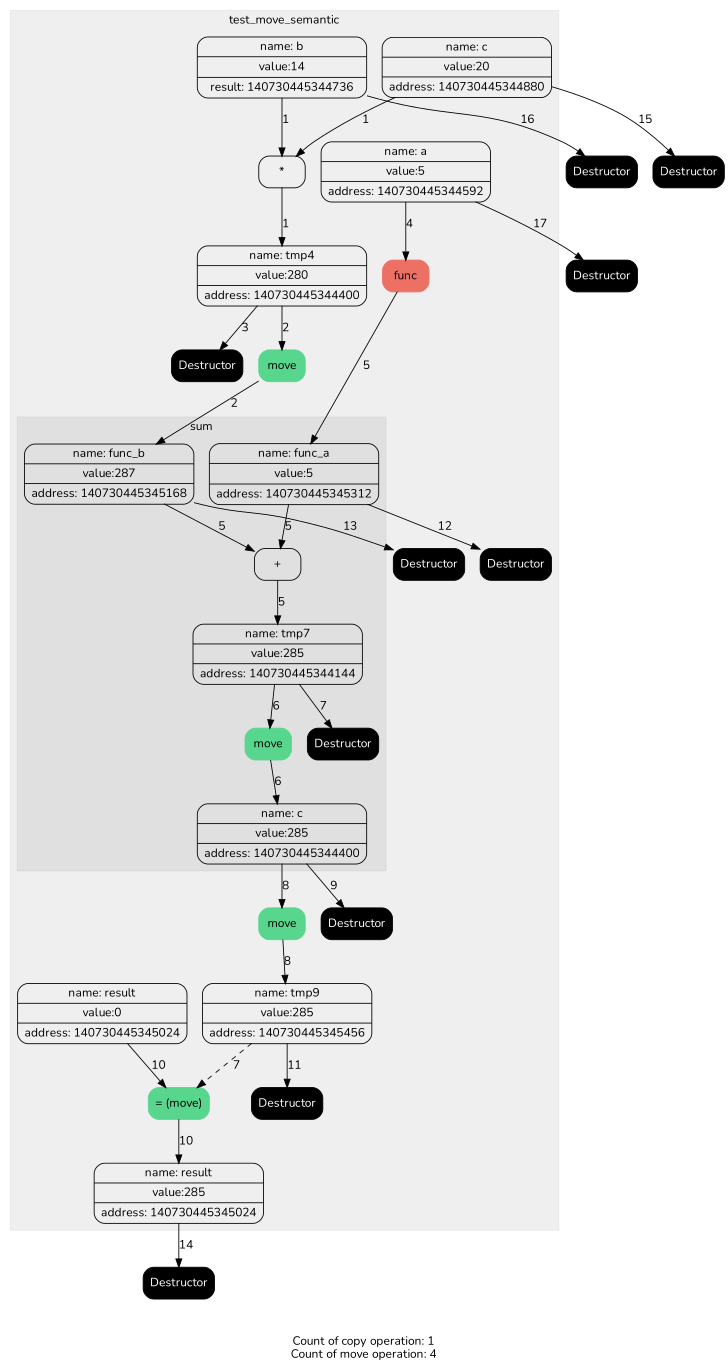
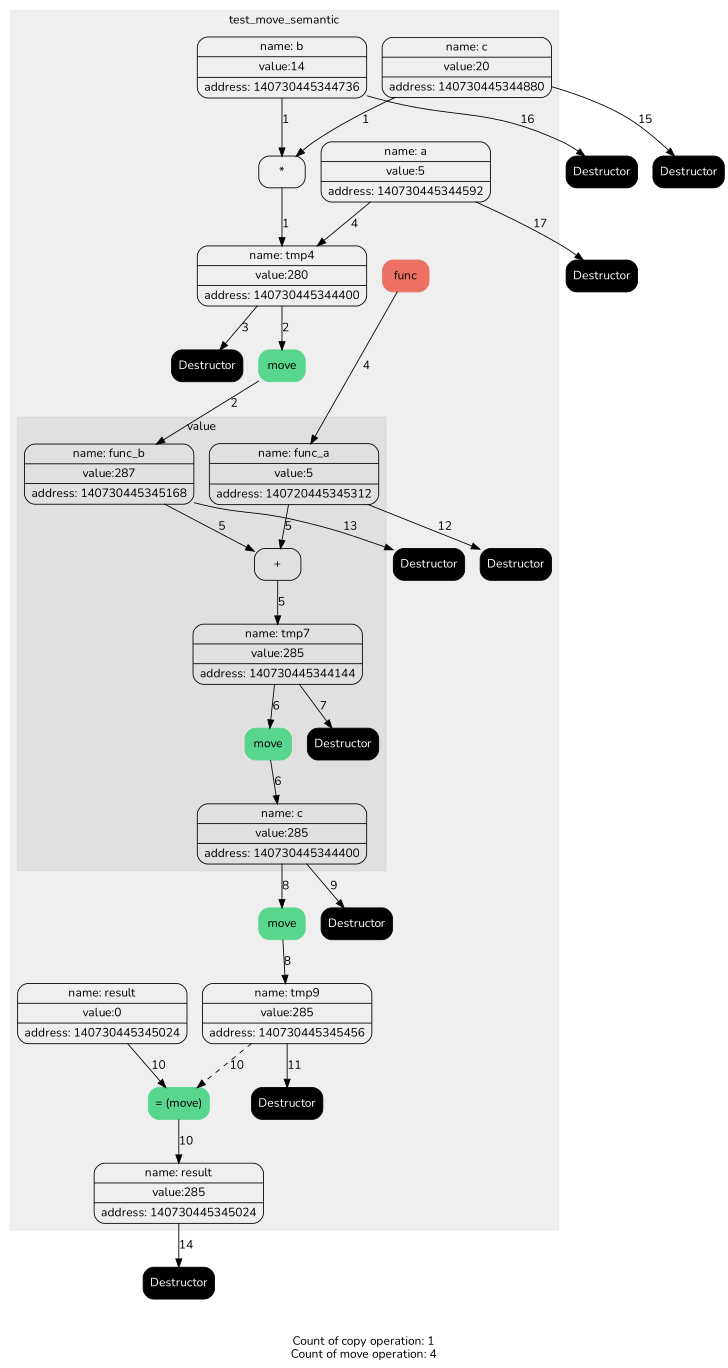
(282, 87) -> (282, 87)
(406, 227) -> (347, 221)
(367, 366) -> (367, 366)
(202, 427) -> (202, 427)
(294, 494) -> (294, 494)
(237, 1066) -> (237, 1066)
